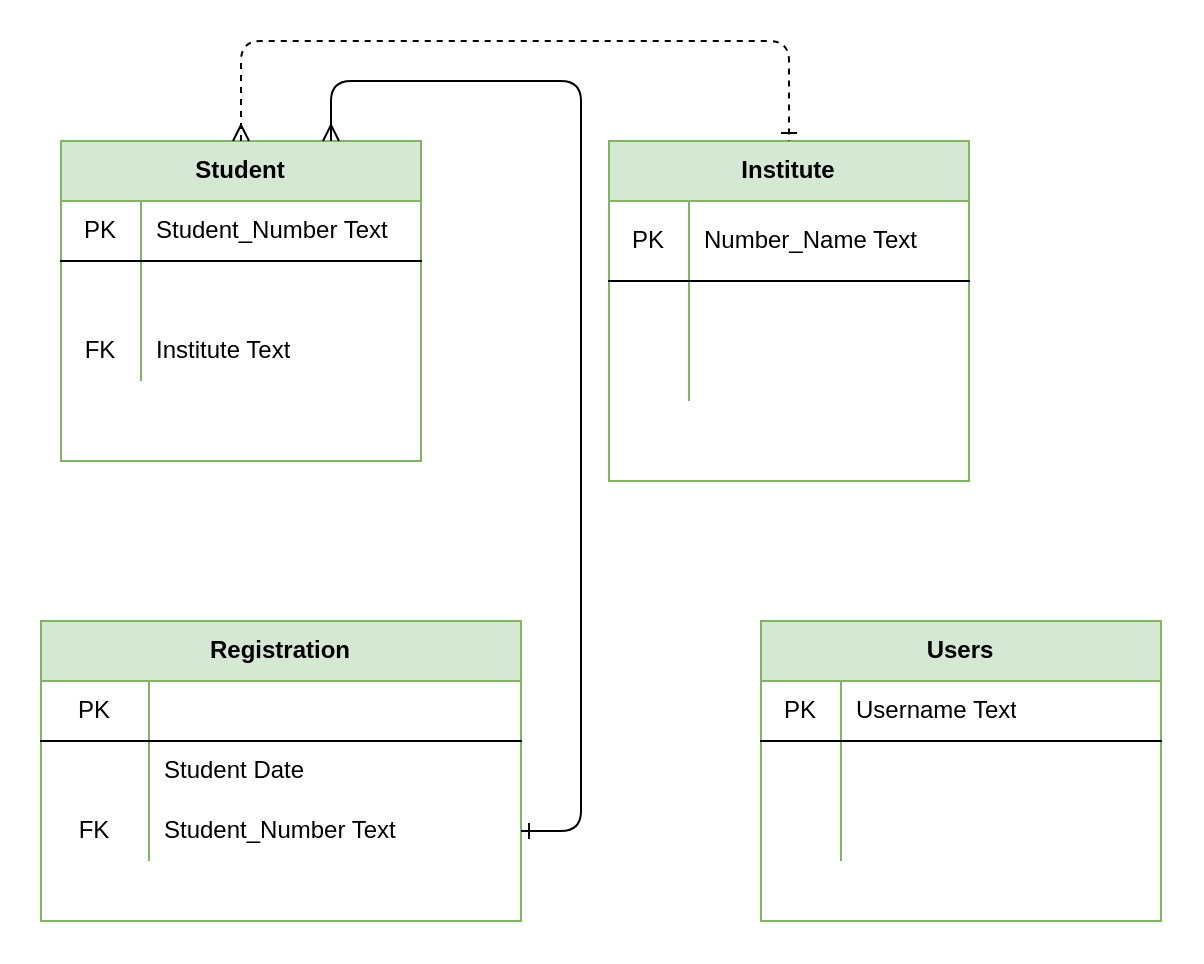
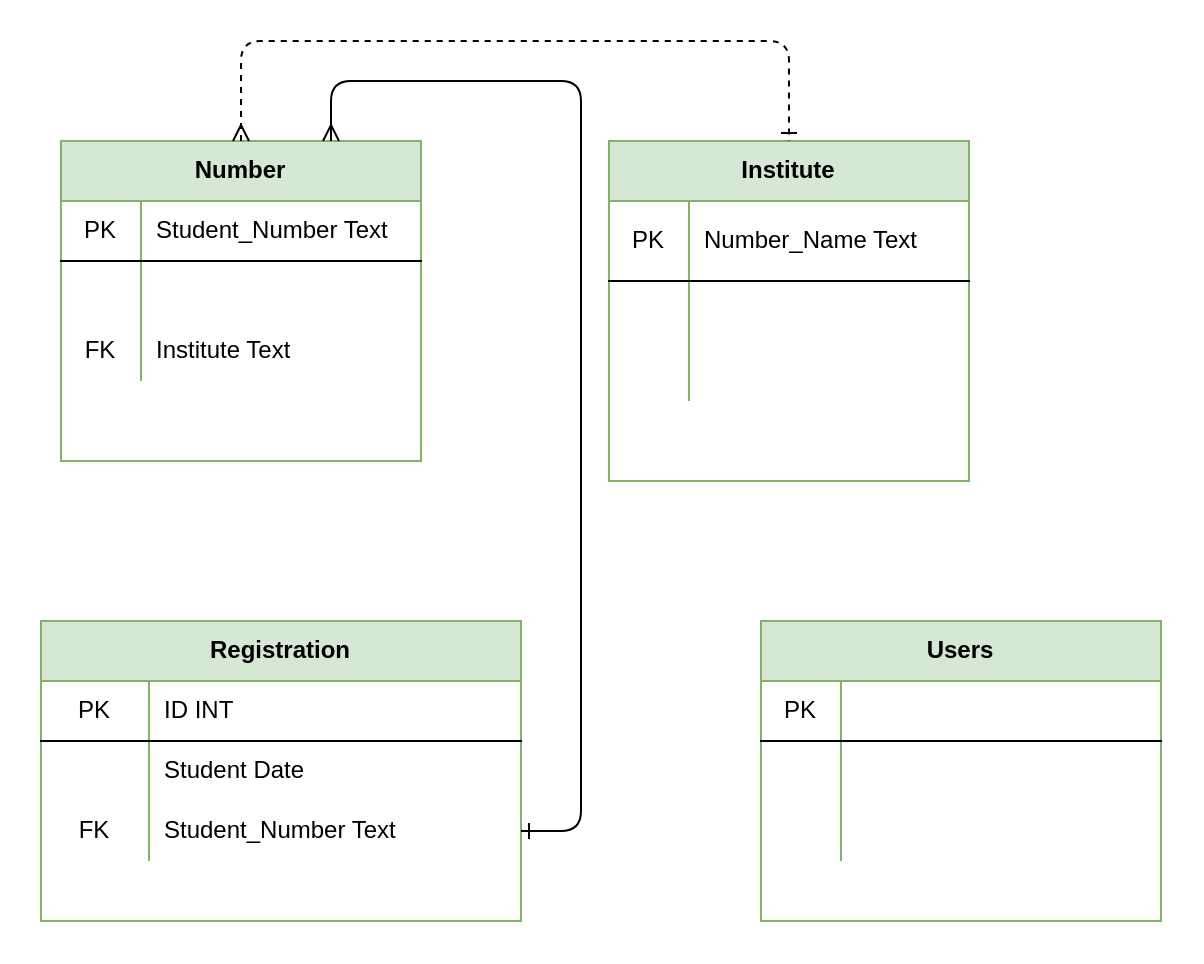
(241, 171) -> (241, 171)
none -> (335, 711)
(1001, 711) -> none
